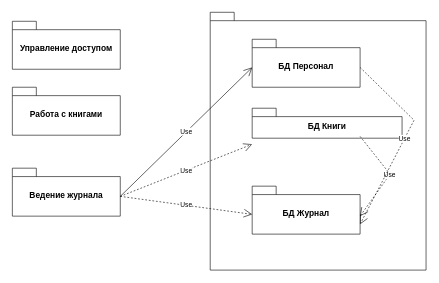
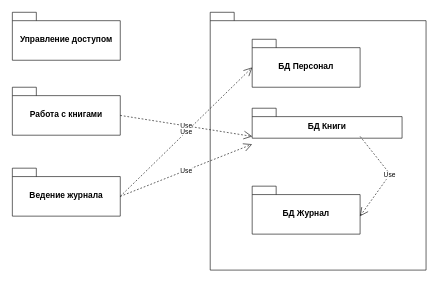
(66, 45) -> (66, 36)
none -> (186, 126)
(403, 142) -> none
(152, 166) -> (152, 166)
(186, 205) -> none
